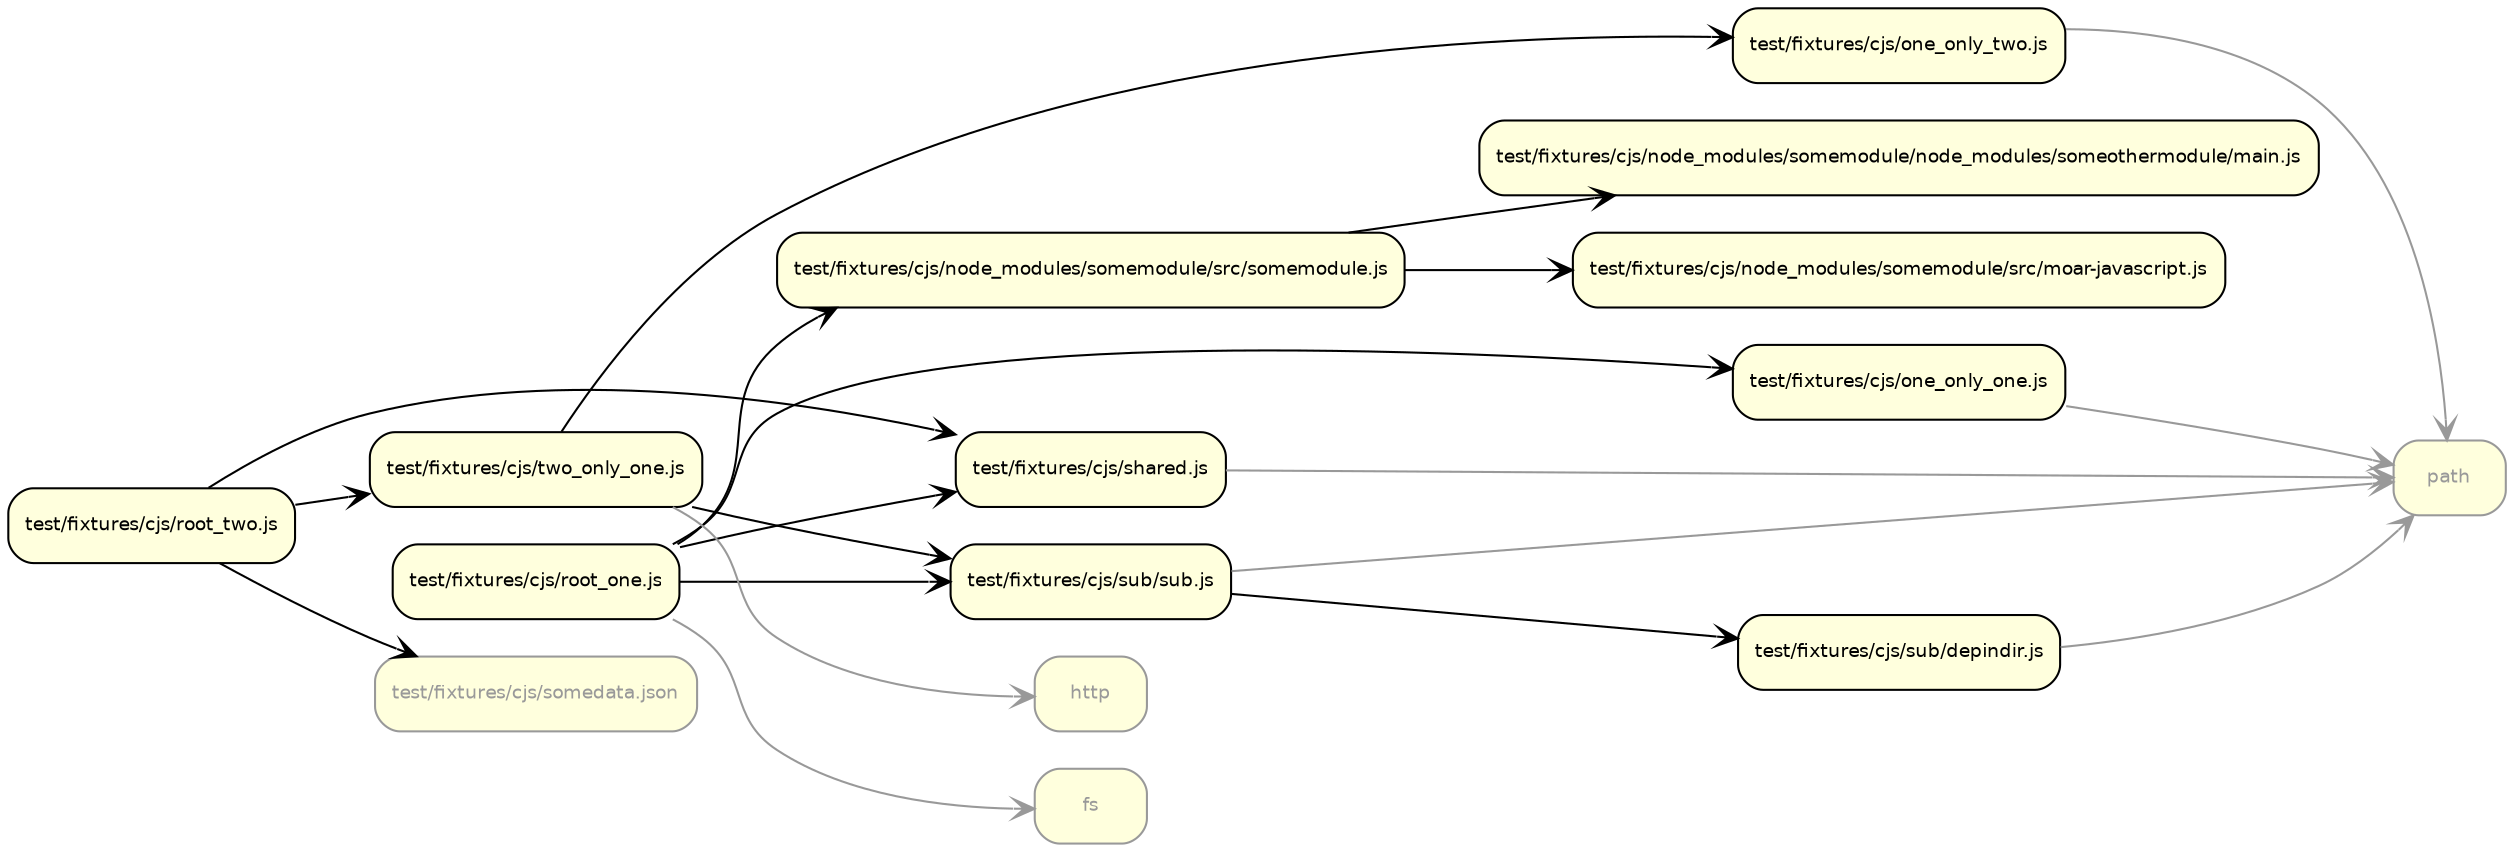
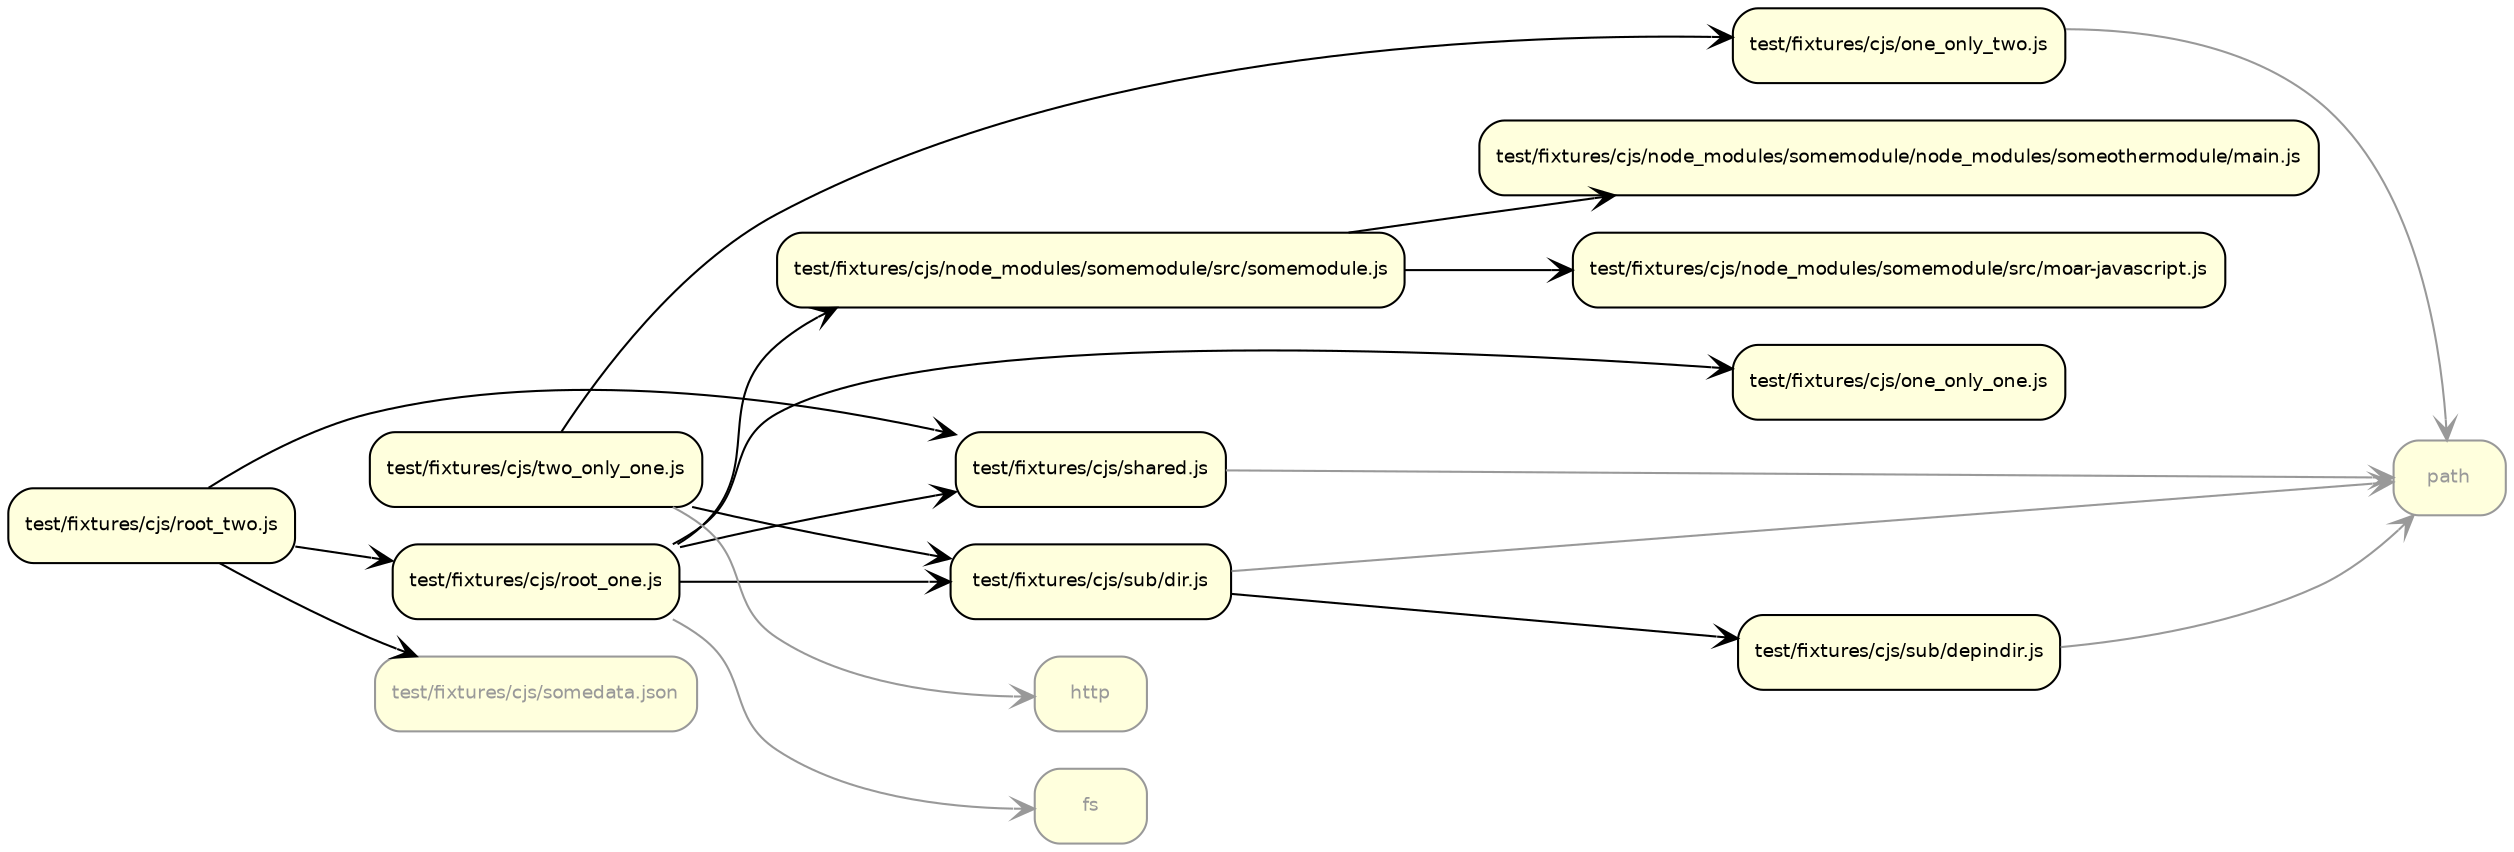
(2220, 431) -> none
(322, 501) -> (333, 552)
(1091, 582) -> (1091, 582)
